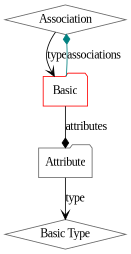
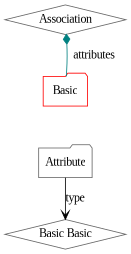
(47, 50) -> none
(94, 56) -> (94, 56)
(65, 122) -> none
(65, 234) -> (65, 234)
